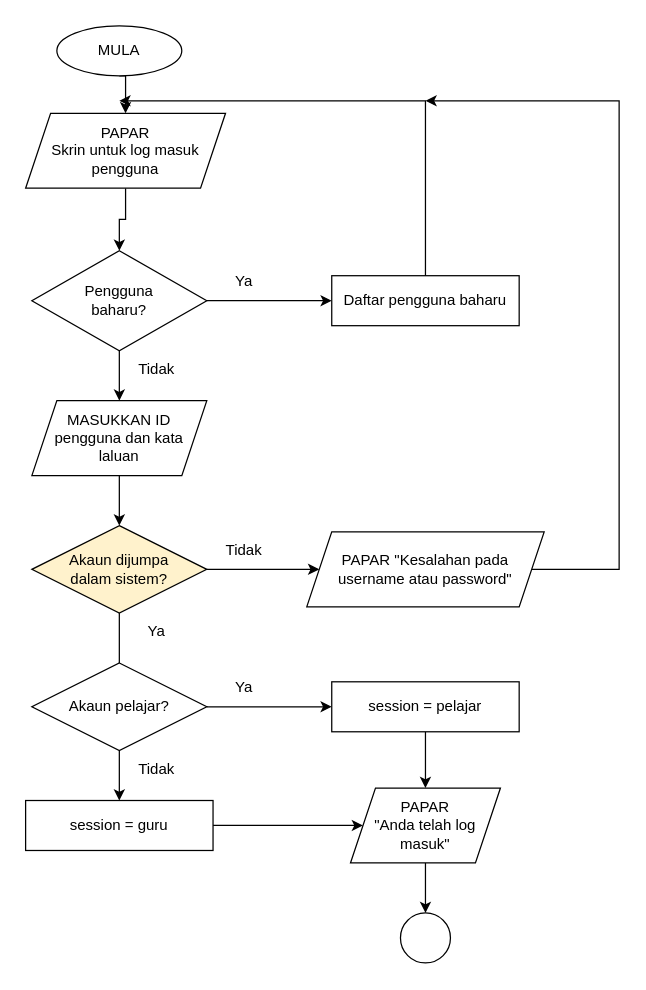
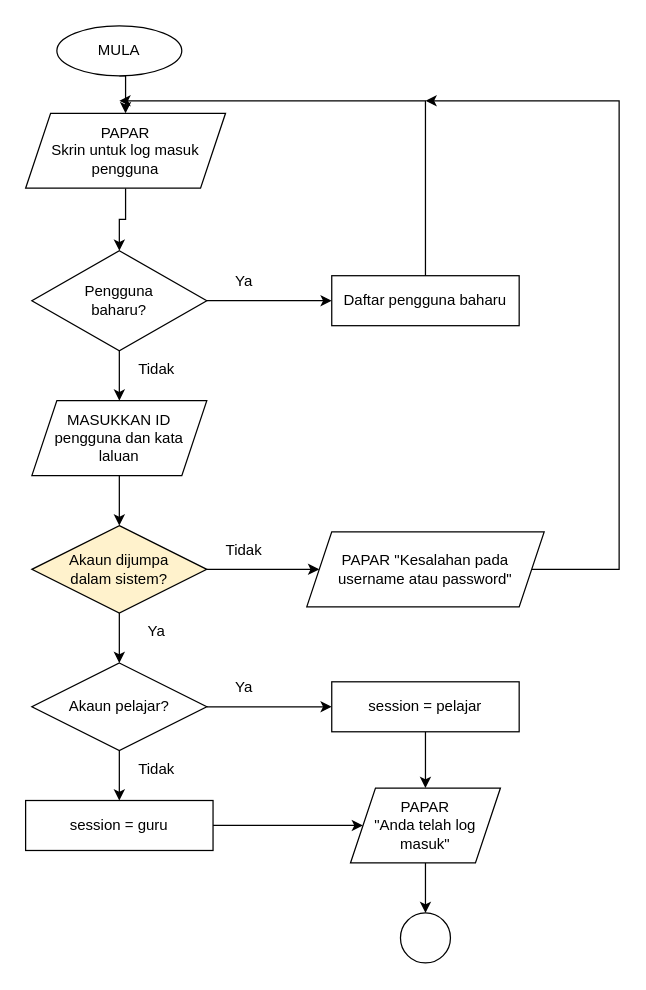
(119, 656) -> (119, 653)
